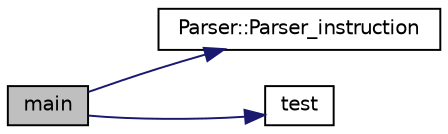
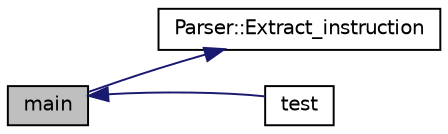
(299, 29) -> (299, 29)
(167, 119) -> (186, 93)
